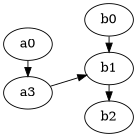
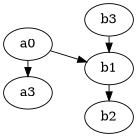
(109, 20) -> (109, 20)
(64, 82) -> (64, 55)
